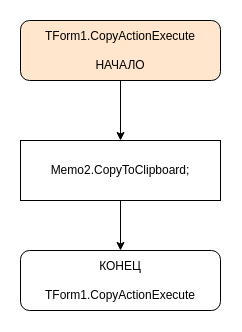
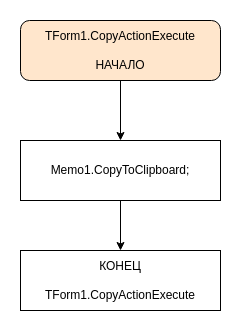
(121, 171) -> (121, 171)
(121, 281) -> (121, 281)
